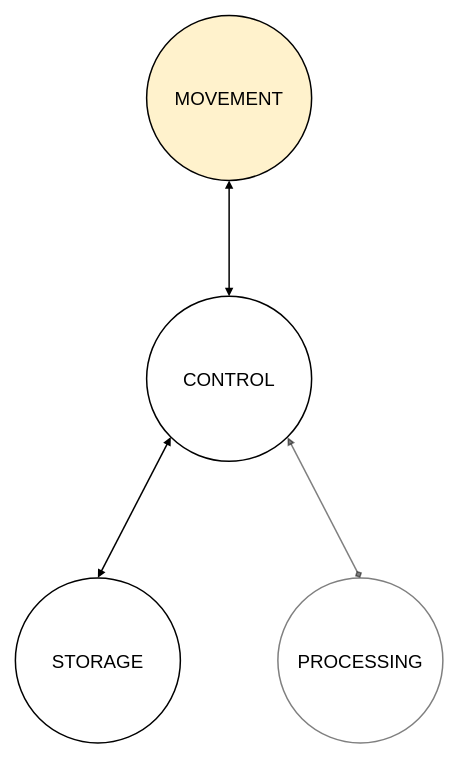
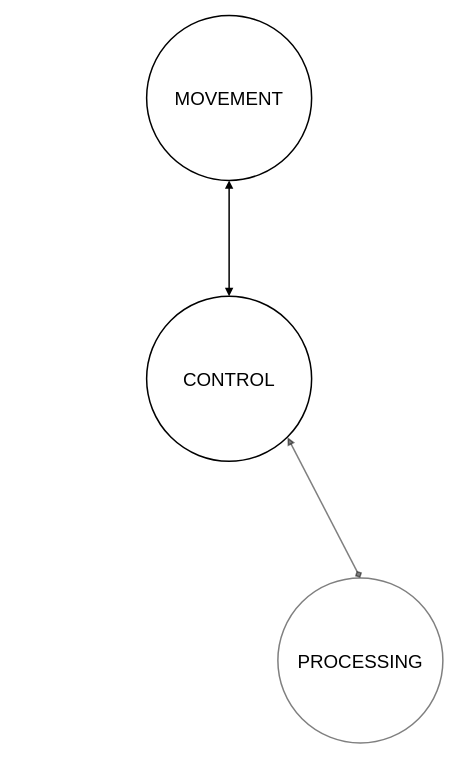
(229, 98) -> (229, 98)
(135, 507) -> none
(98, 660) -> none
